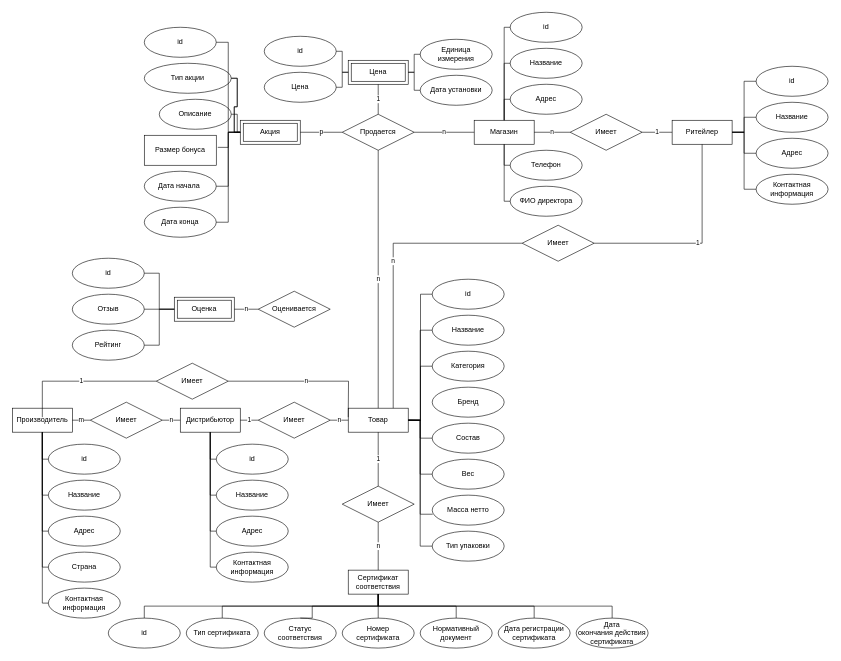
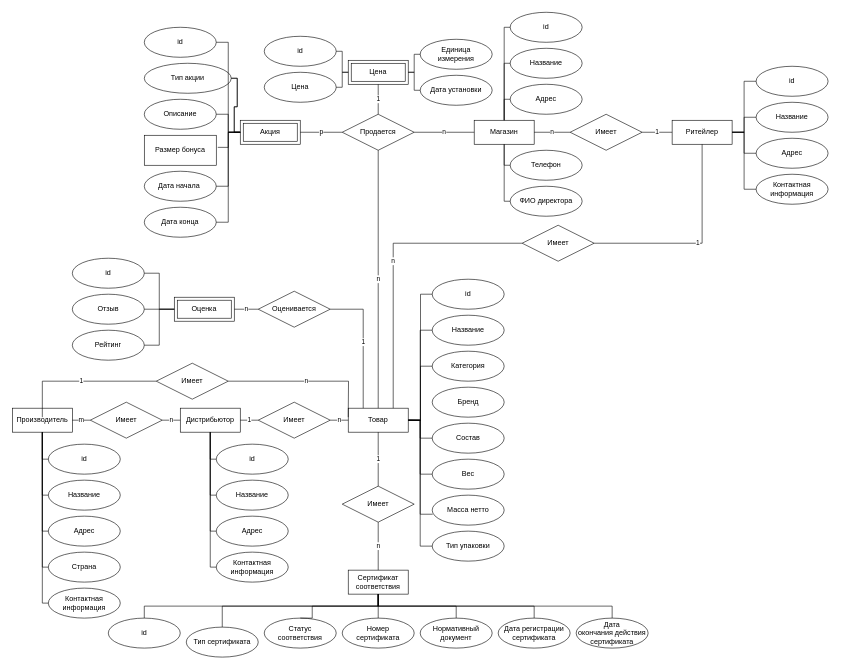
(195, 114) -> (180, 114)
none -> (363, 342)
(222, 633) -> (222, 642)
